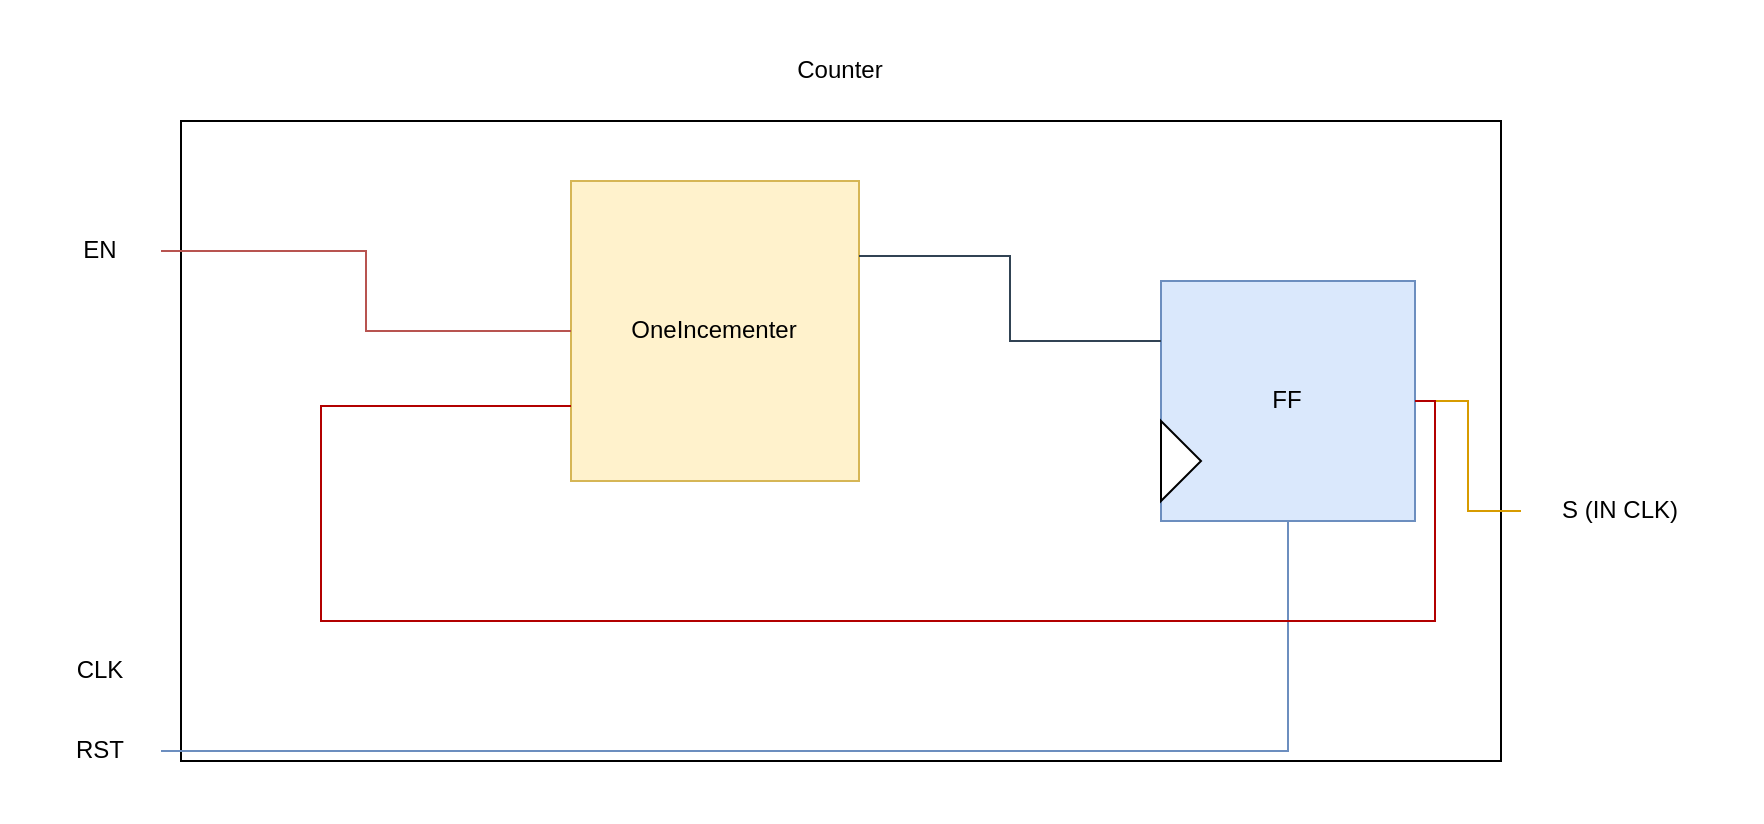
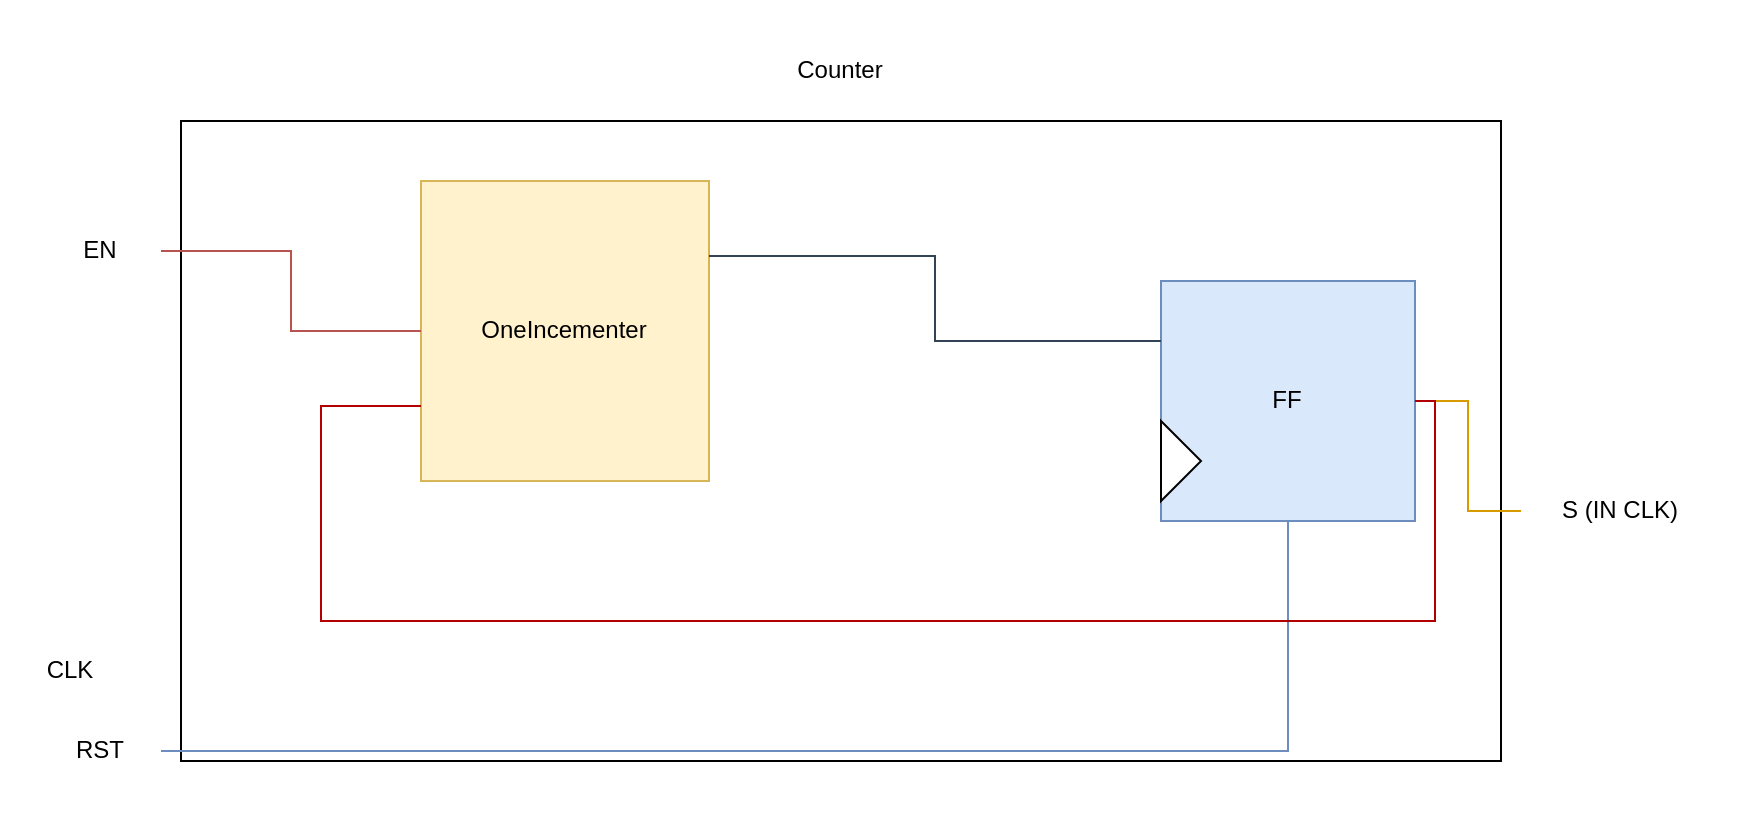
(715, 331) -> (565, 331)
(101, 671) -> (71, 671)
